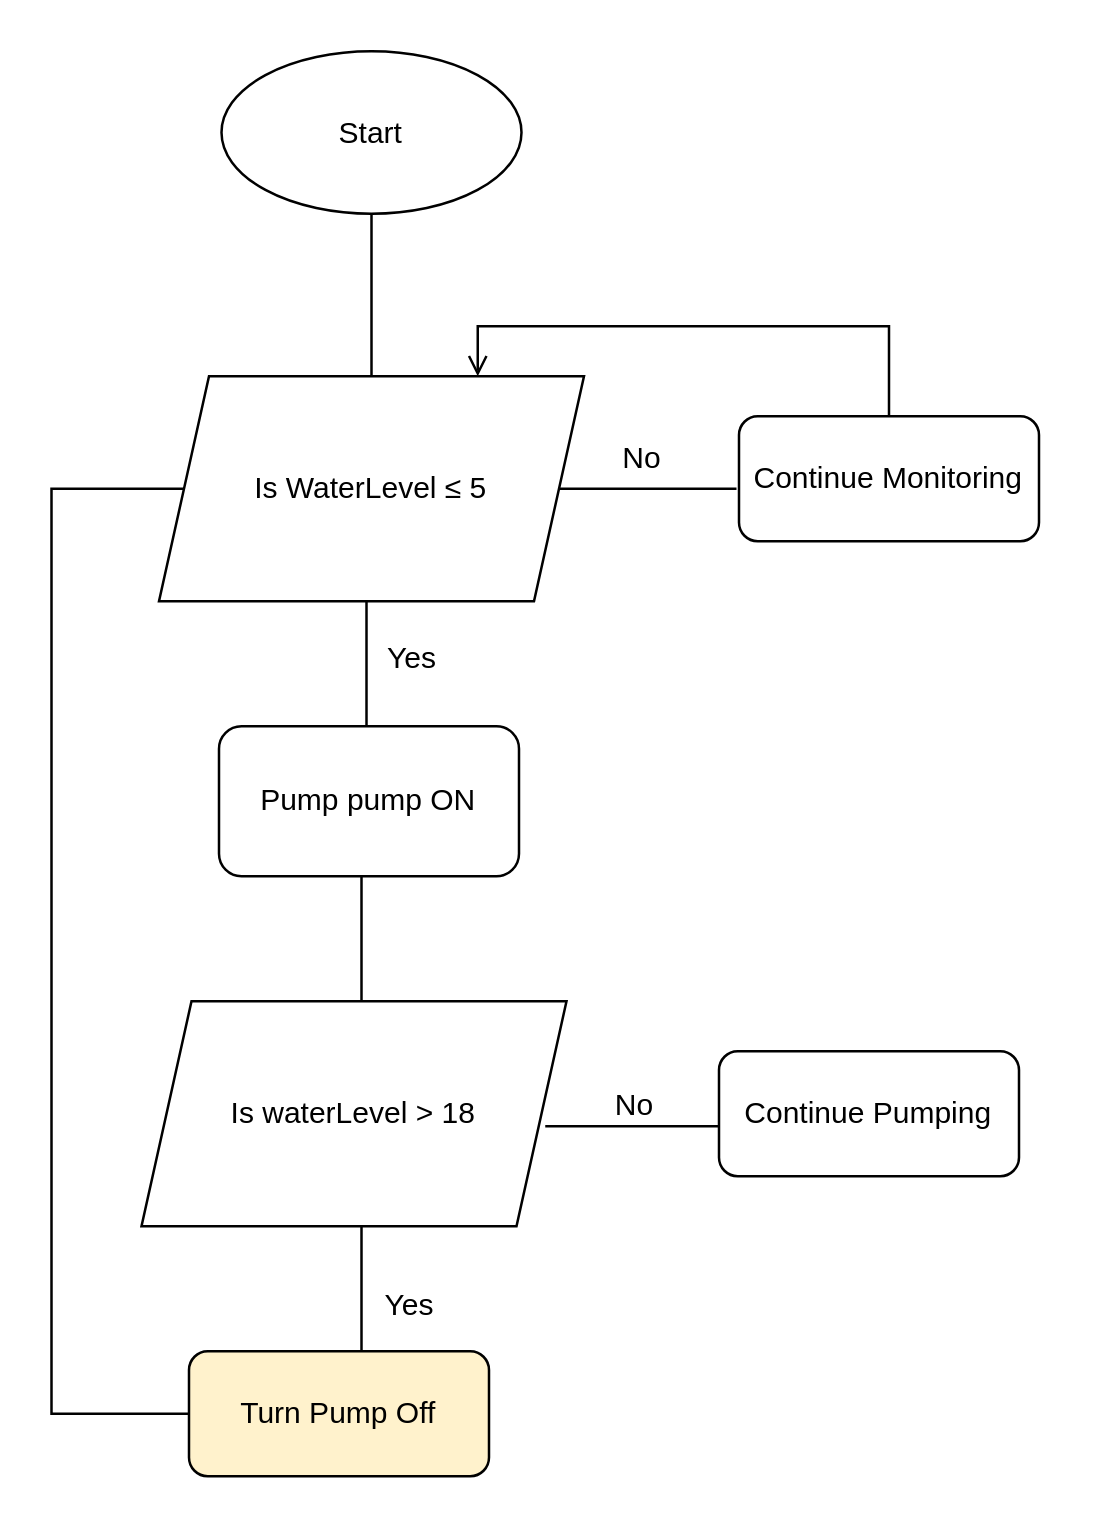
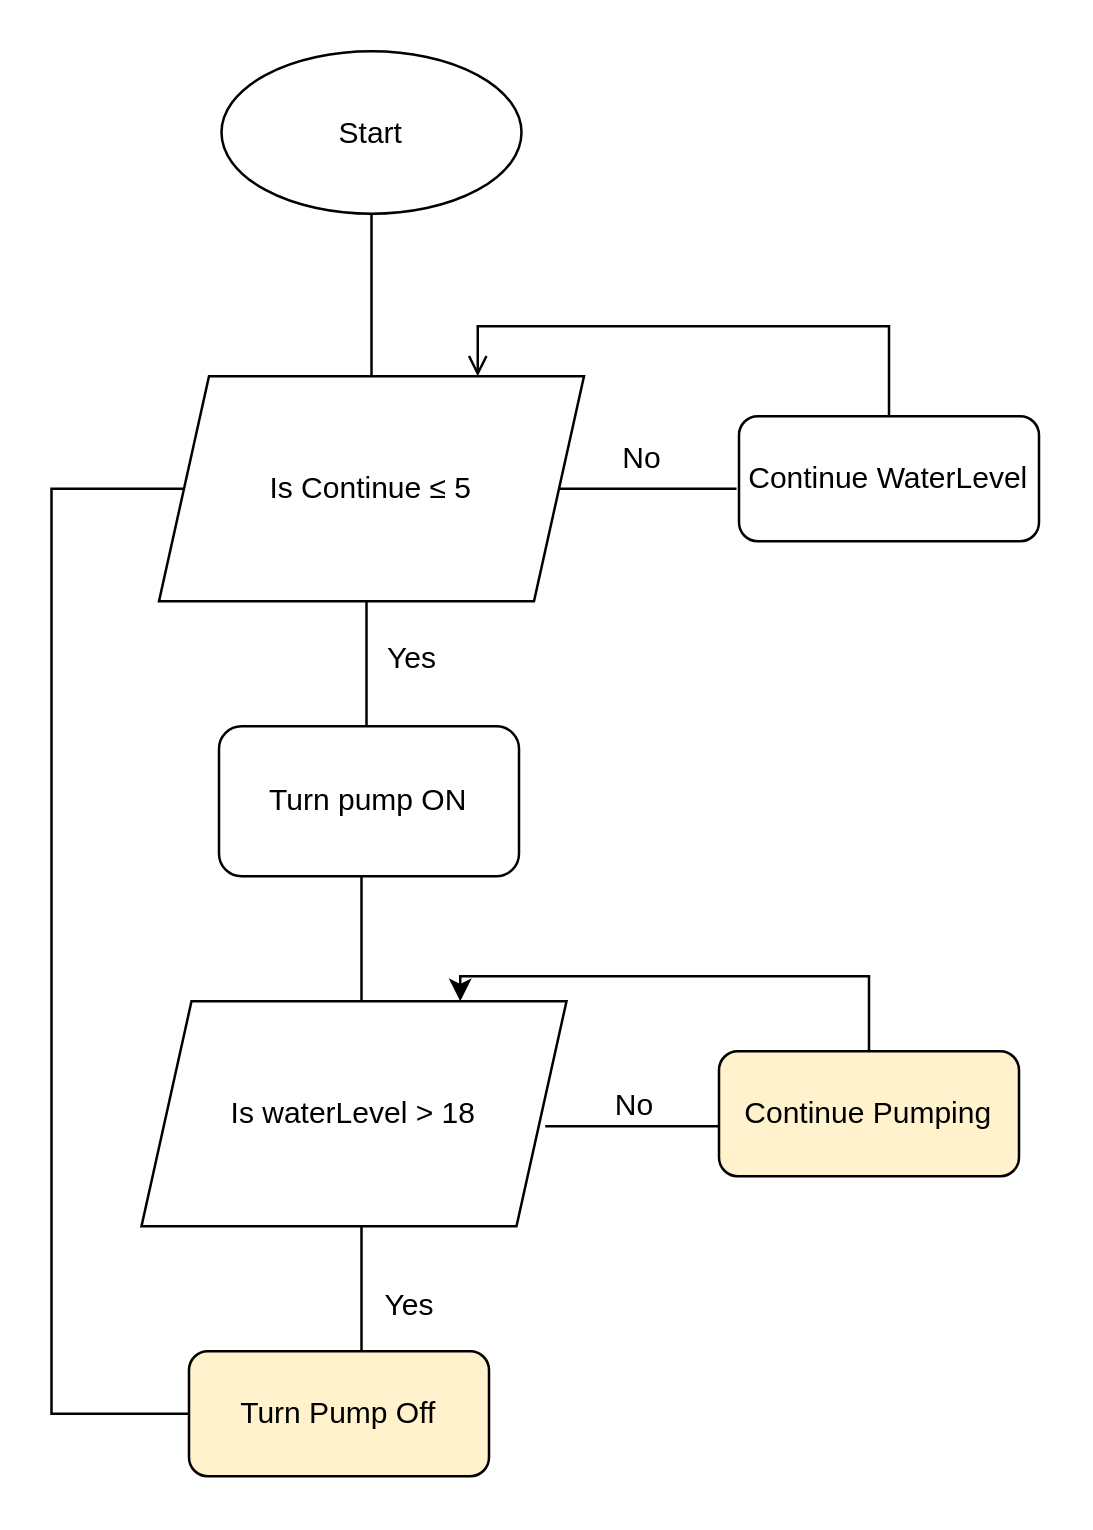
(889, 479) -> (889, 479)
(371, 489) -> (371, 489)
(369, 801) -> (369, 801)
none -> (697, 976)
(869, 1114) -> (869, 1114)
